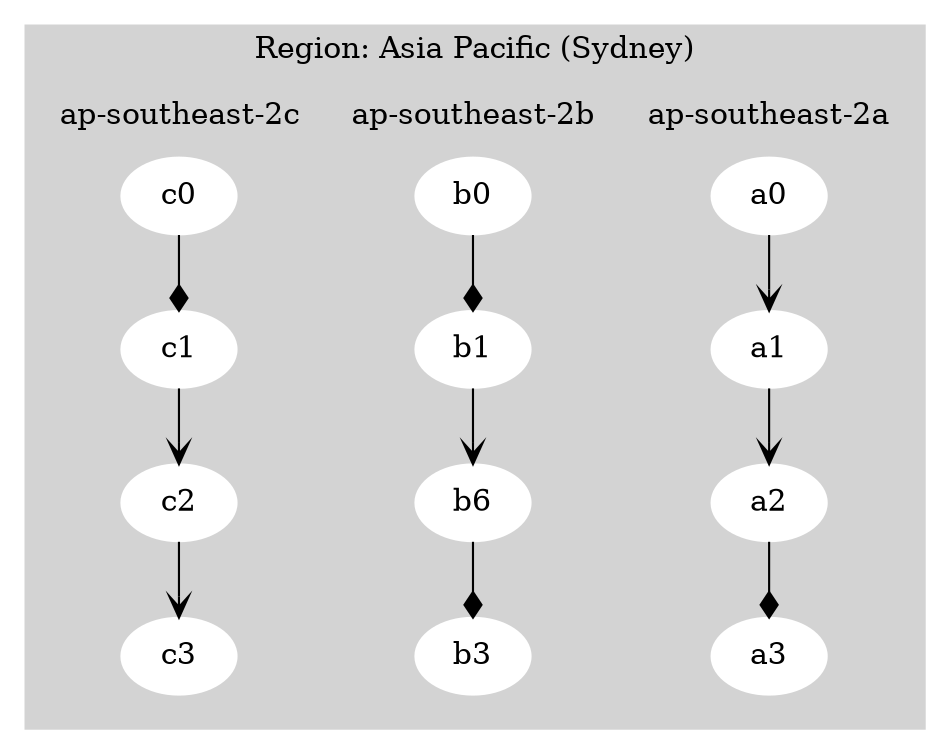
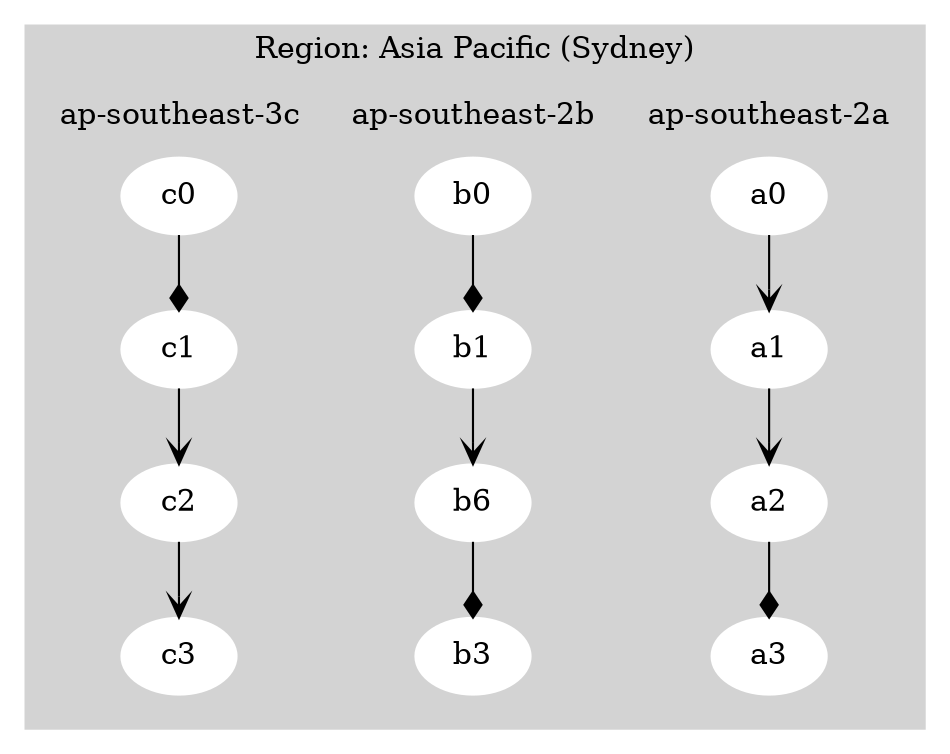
(180, 116) -> (180, 116)
